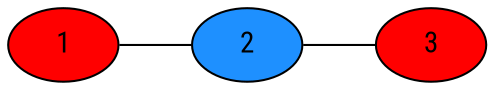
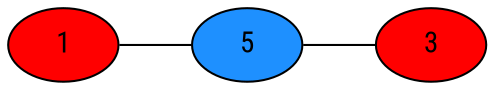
(247, 45) -> (247, 45)
